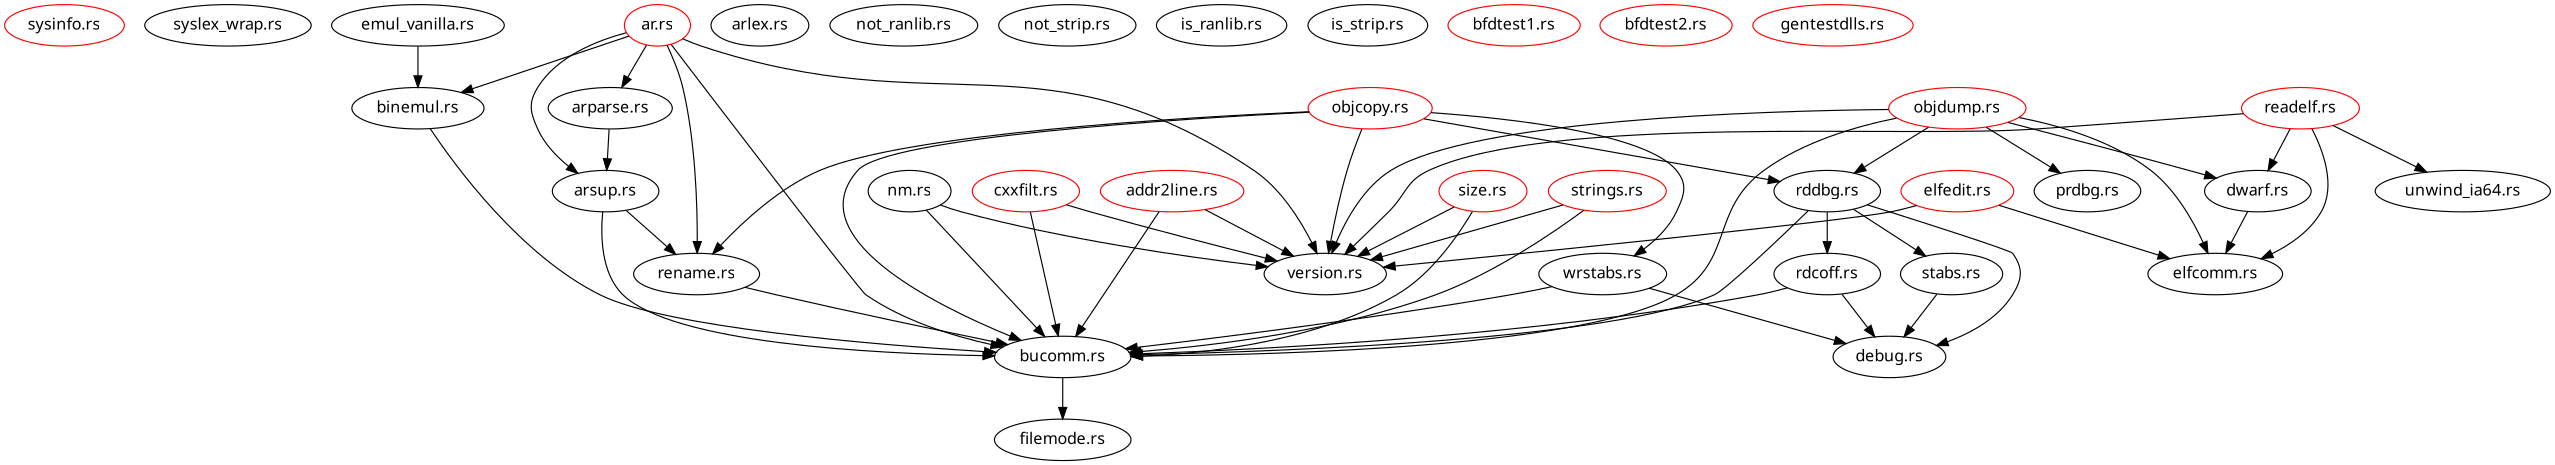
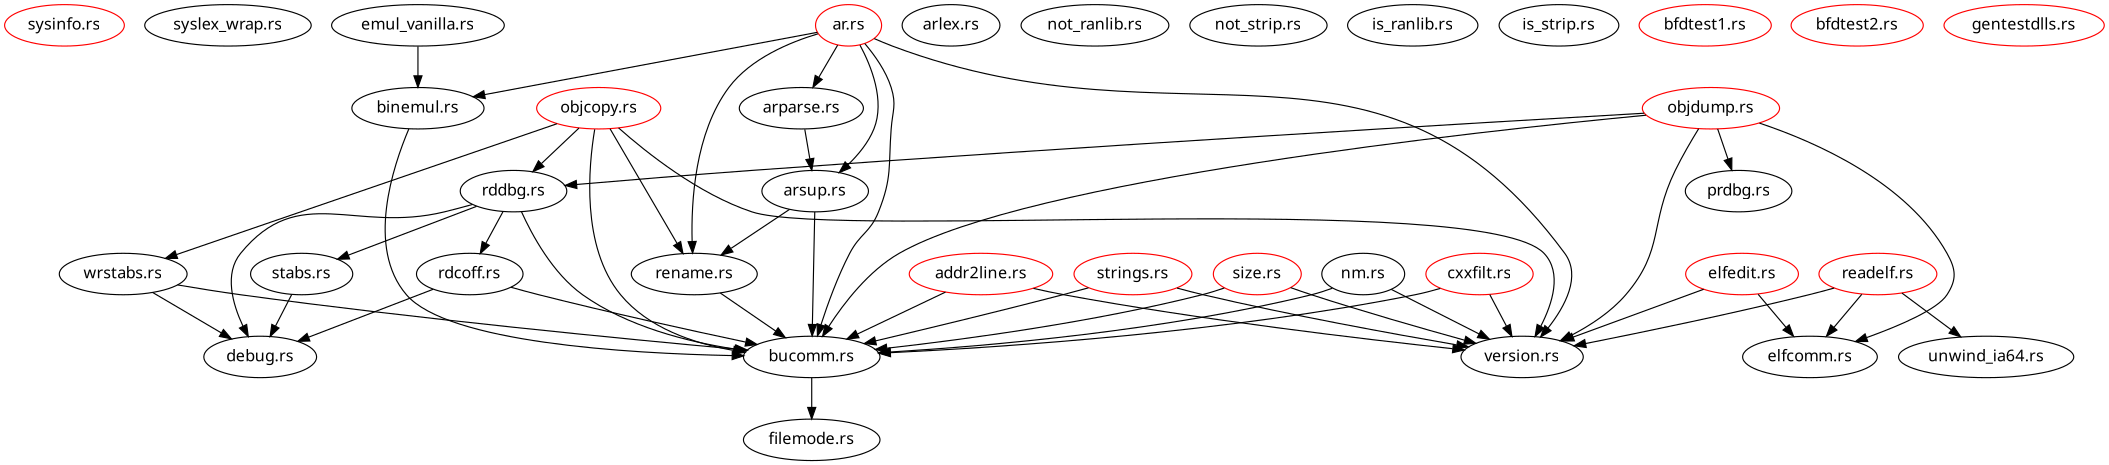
(2258, 191) -> none
